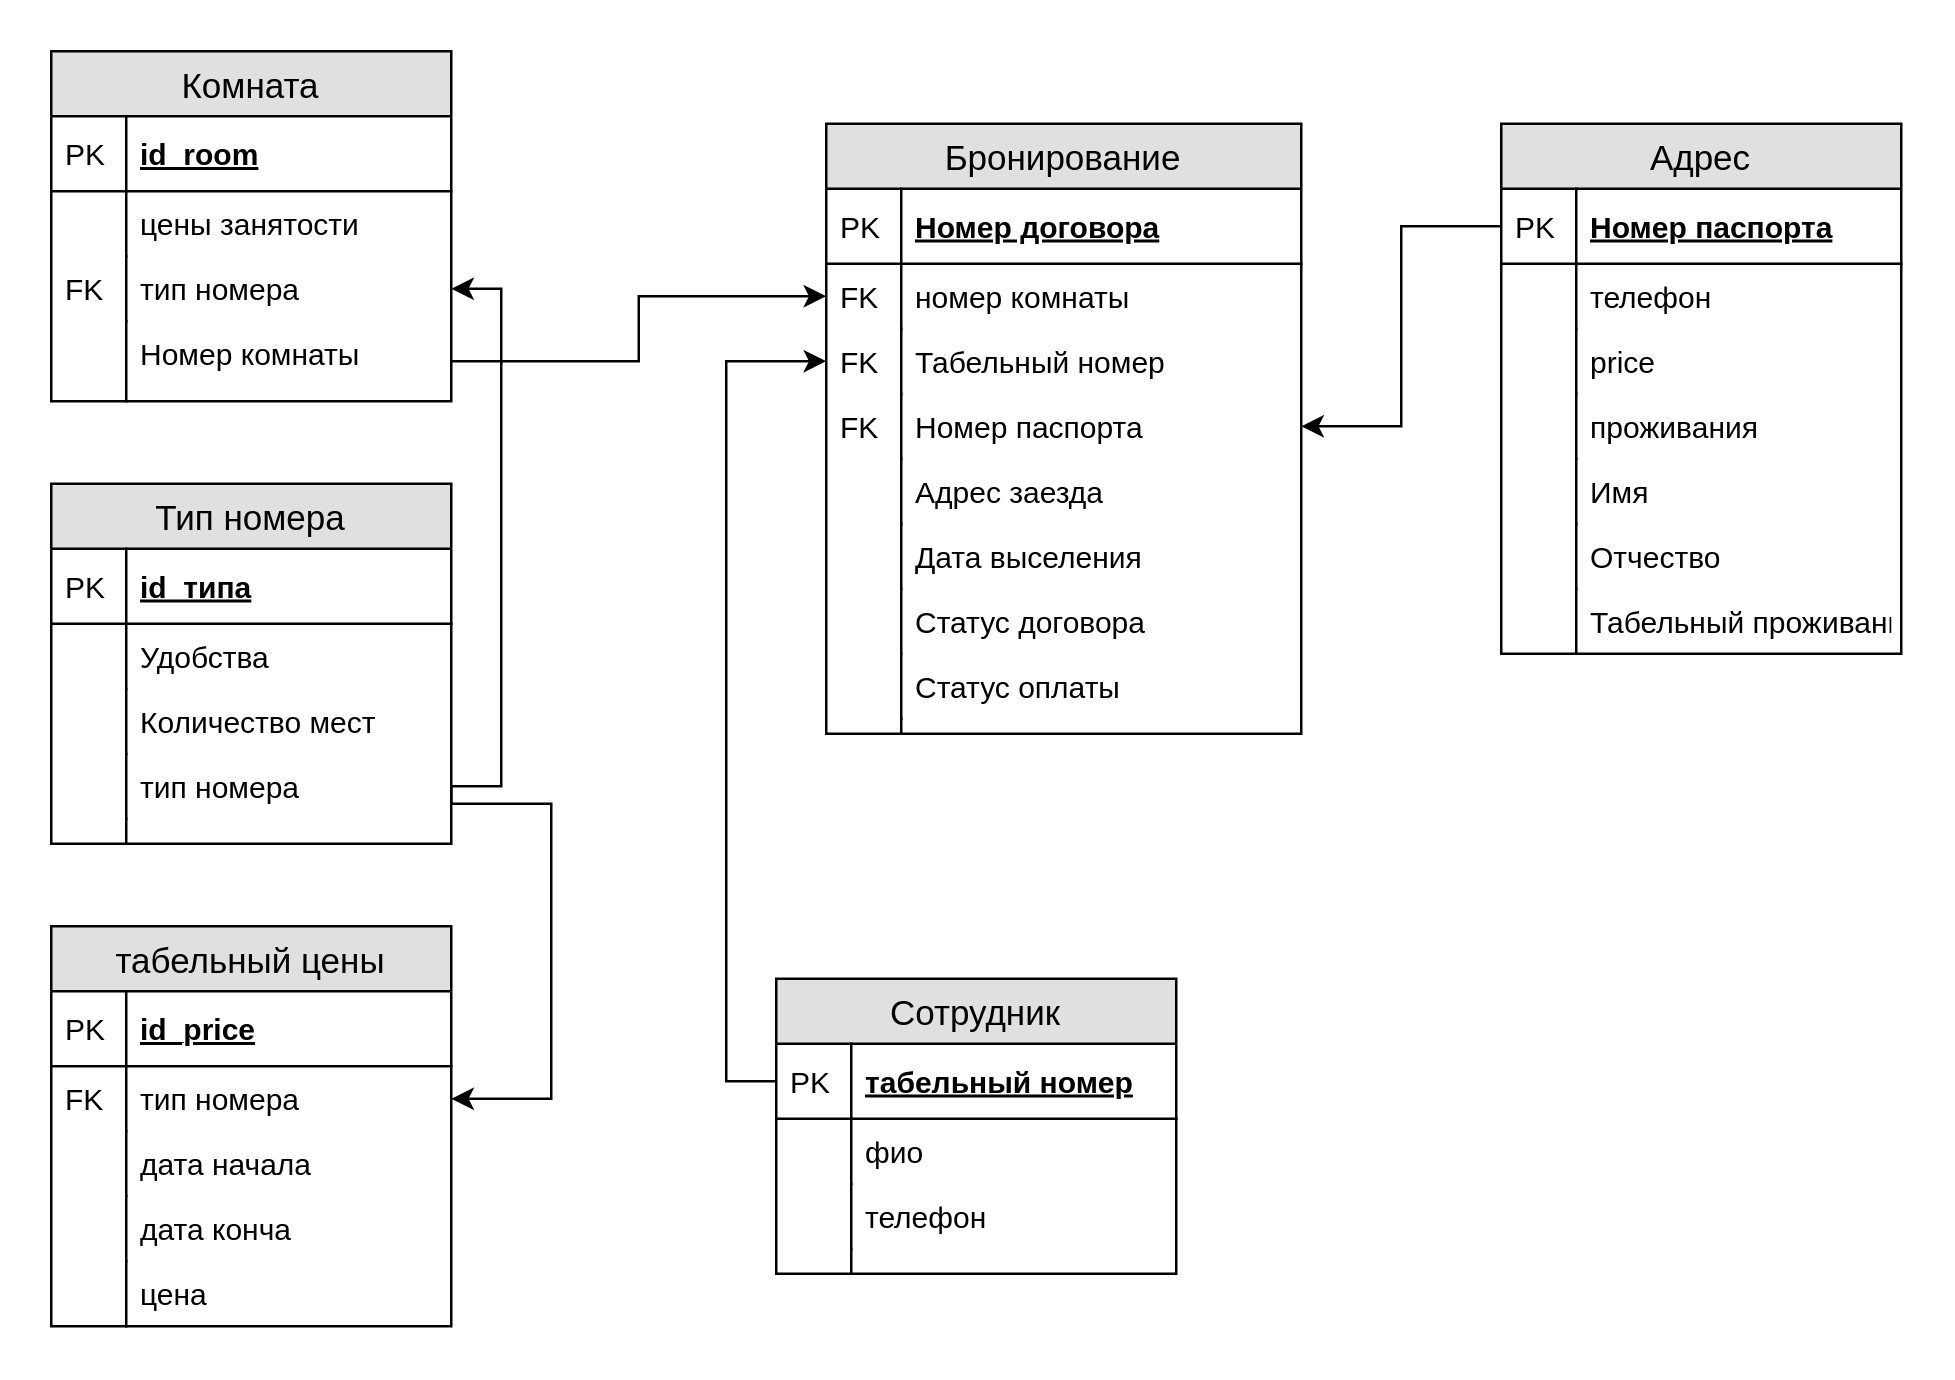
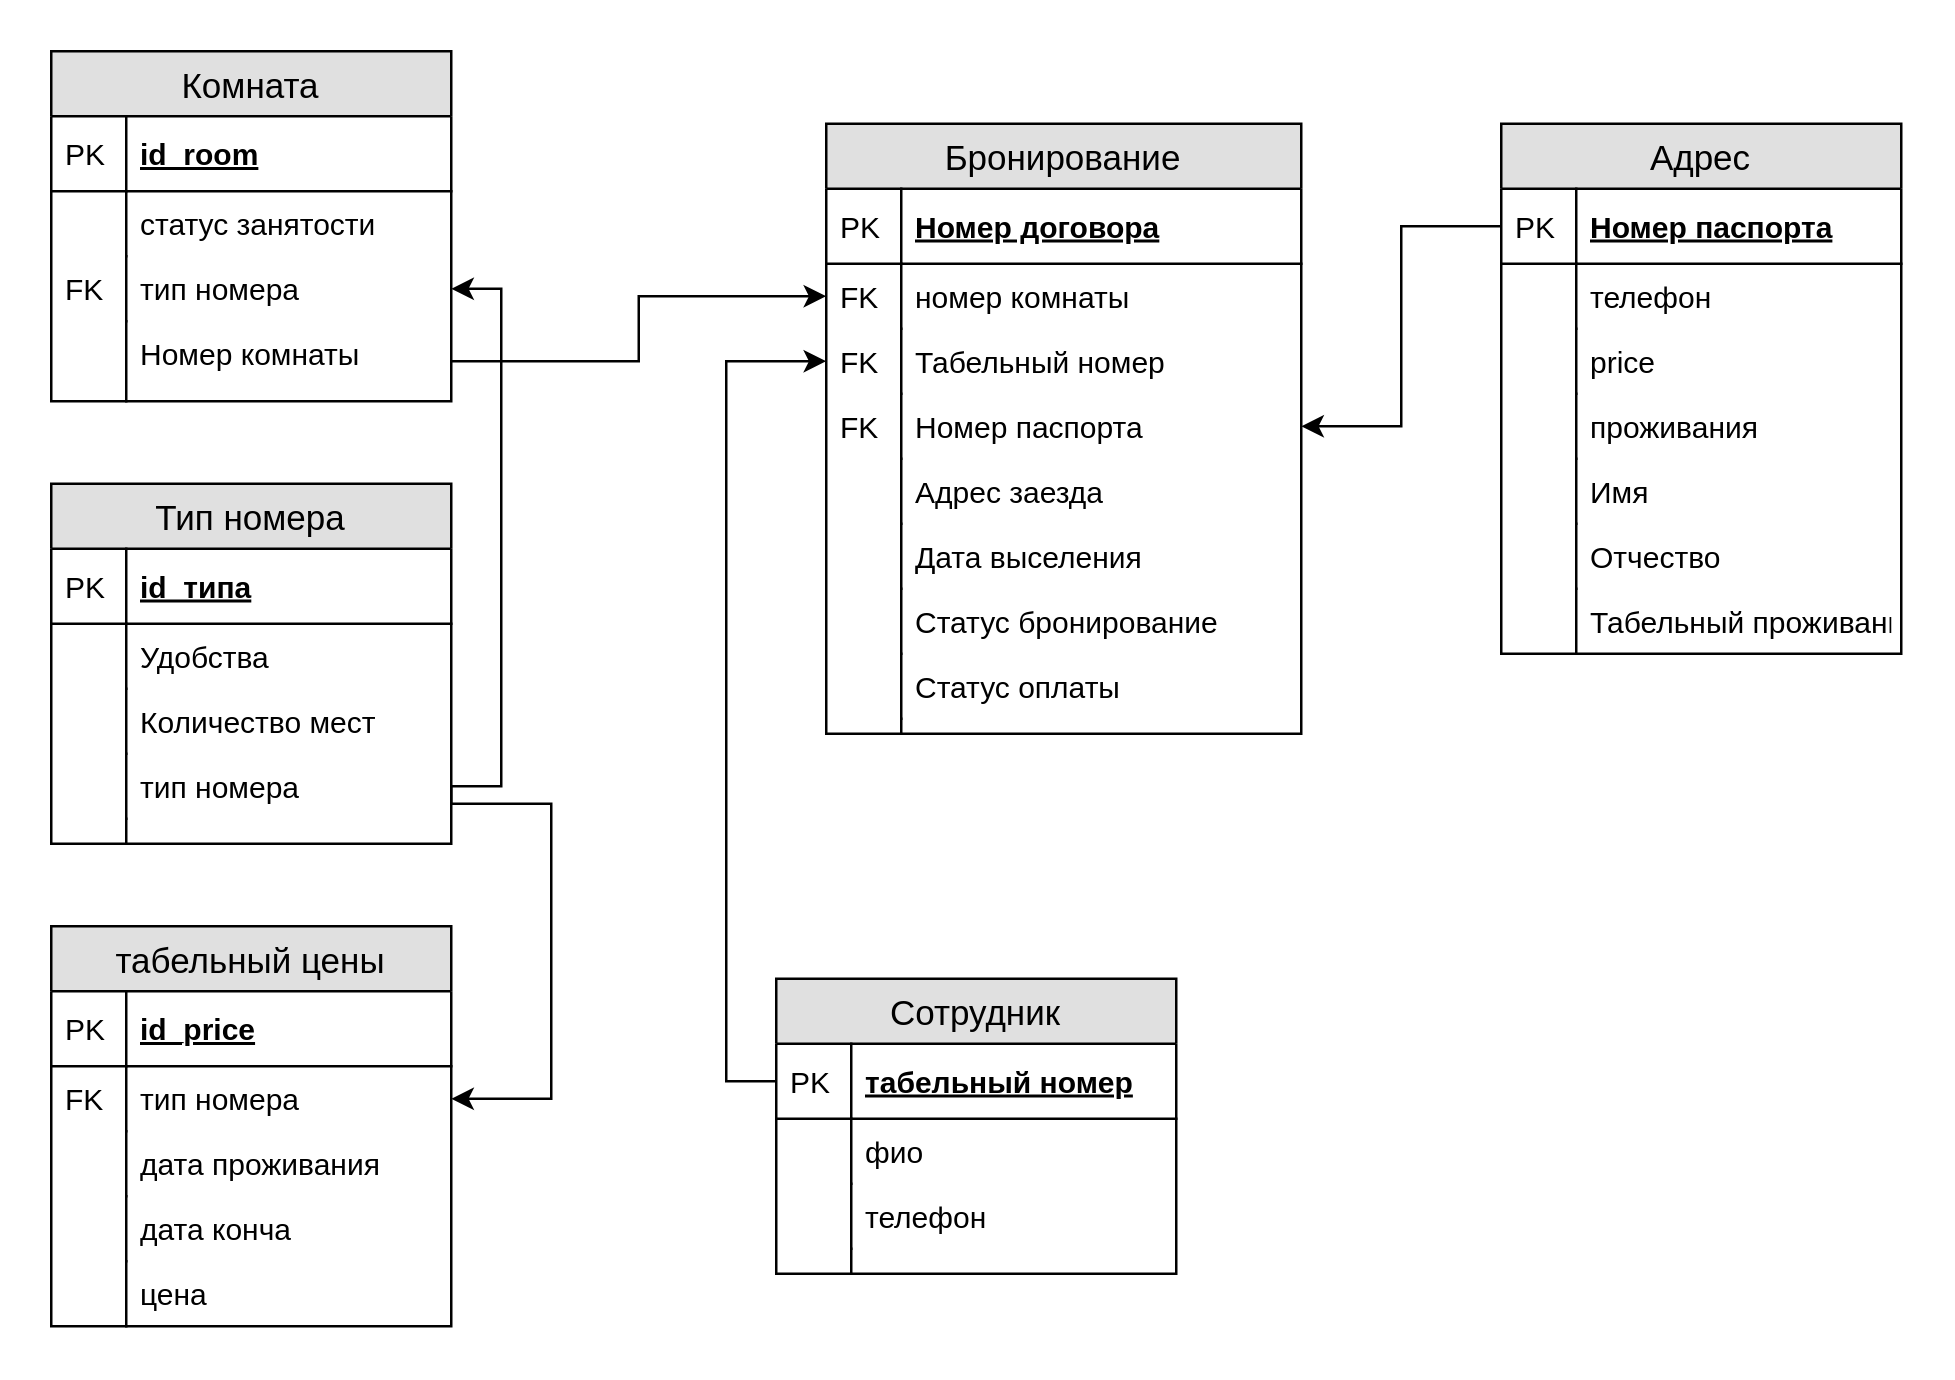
(254, 225) -> (271, 225)
(1037, 623) -> (1071, 623)
(229, 1165) -> (262, 1165)
